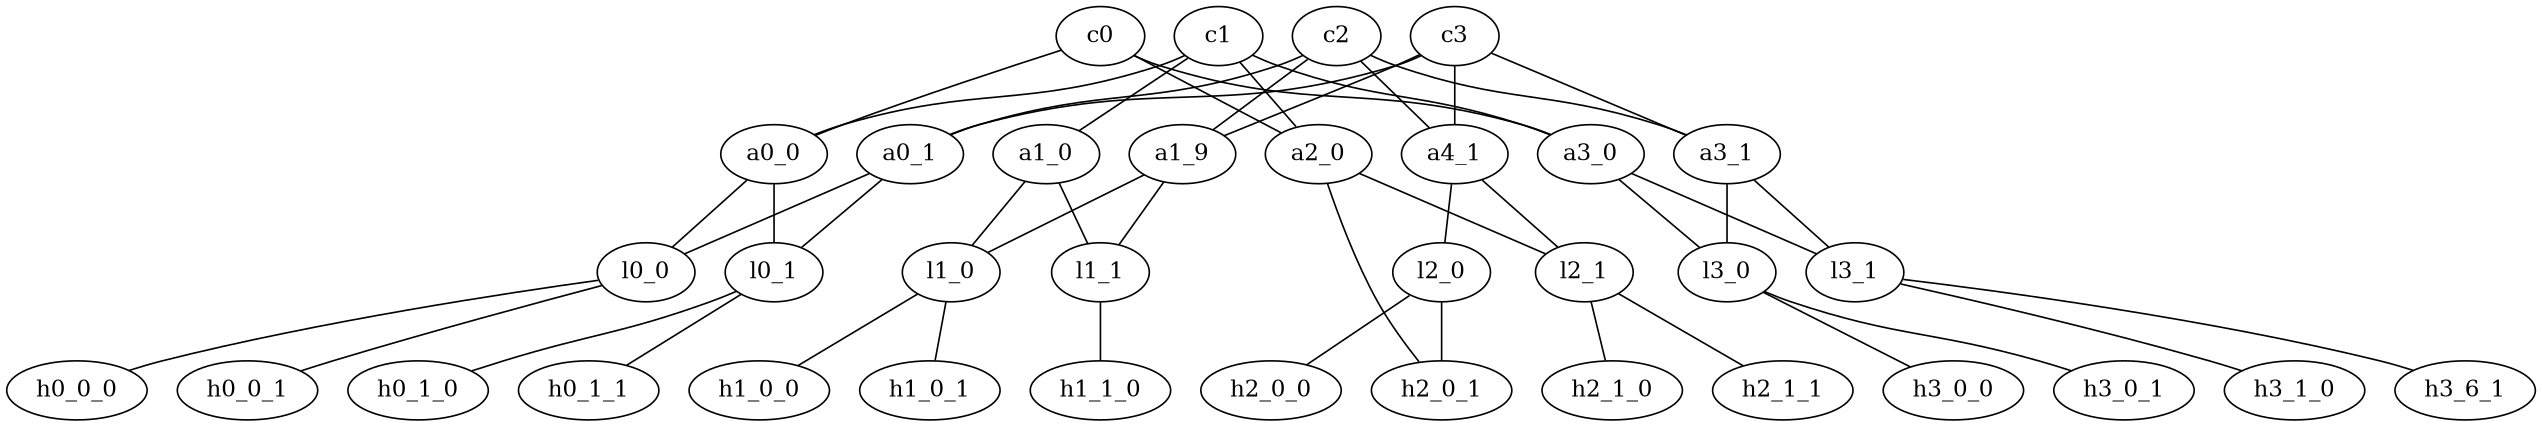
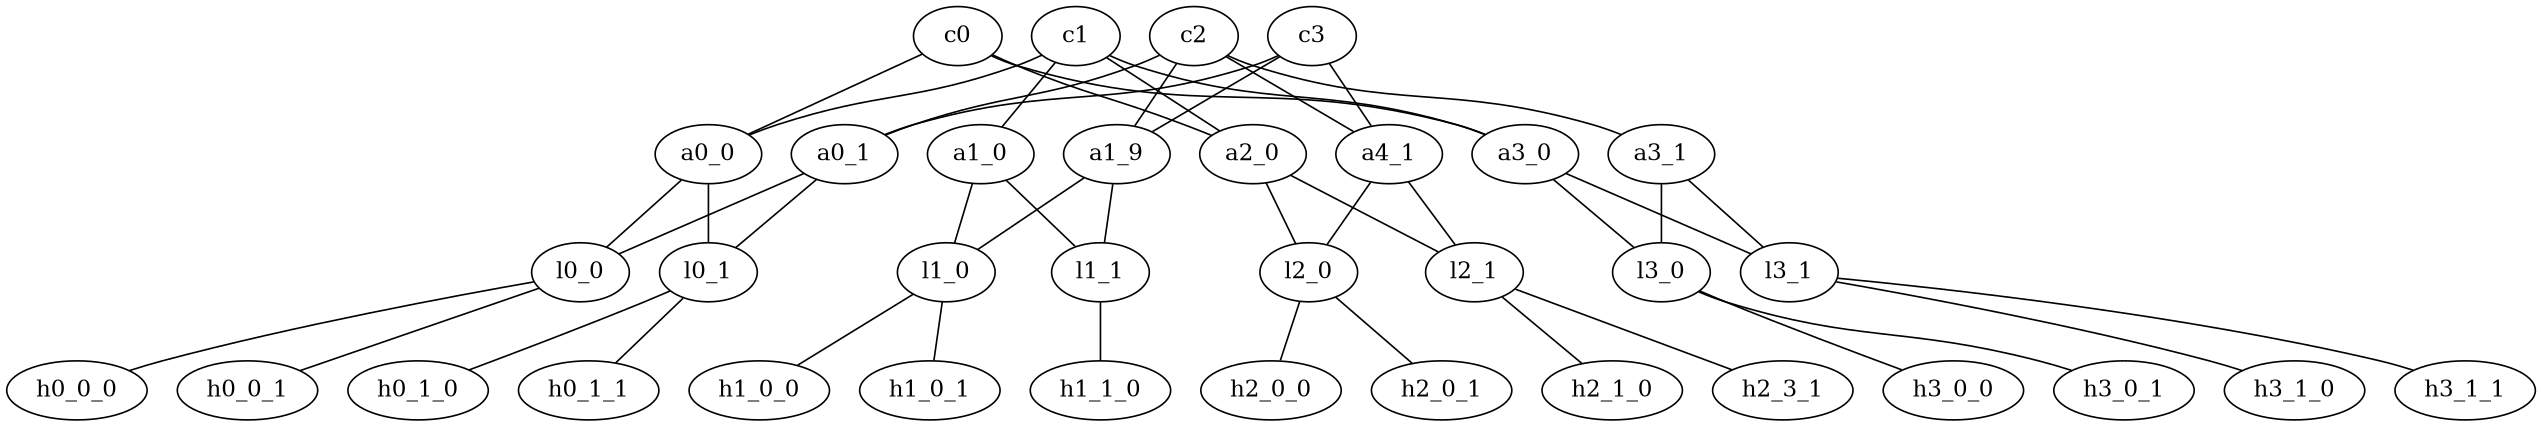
(1589, 94) -> none
(1369, 286) -> (1281, 213)
(1783, 390) -> (1783, 390)
(2465, 390) -> (2465, 390)
